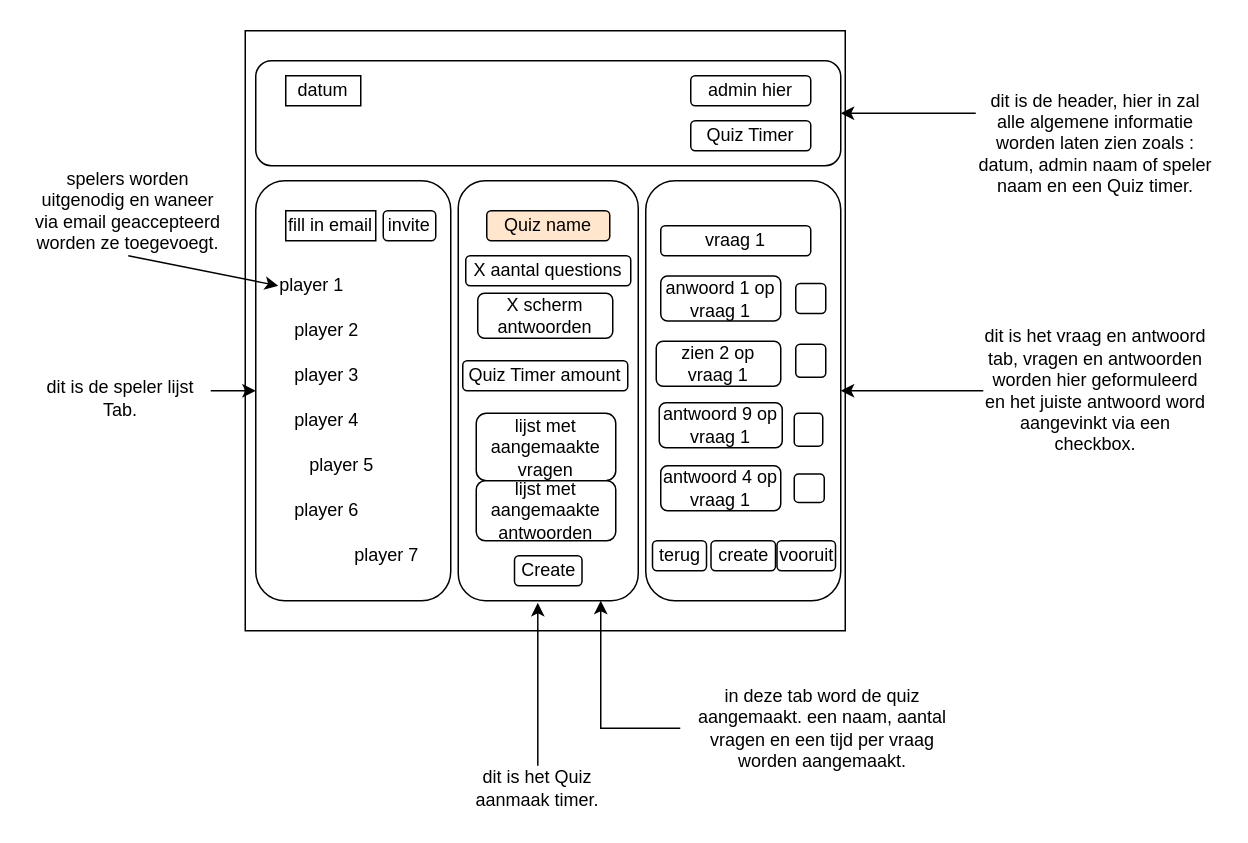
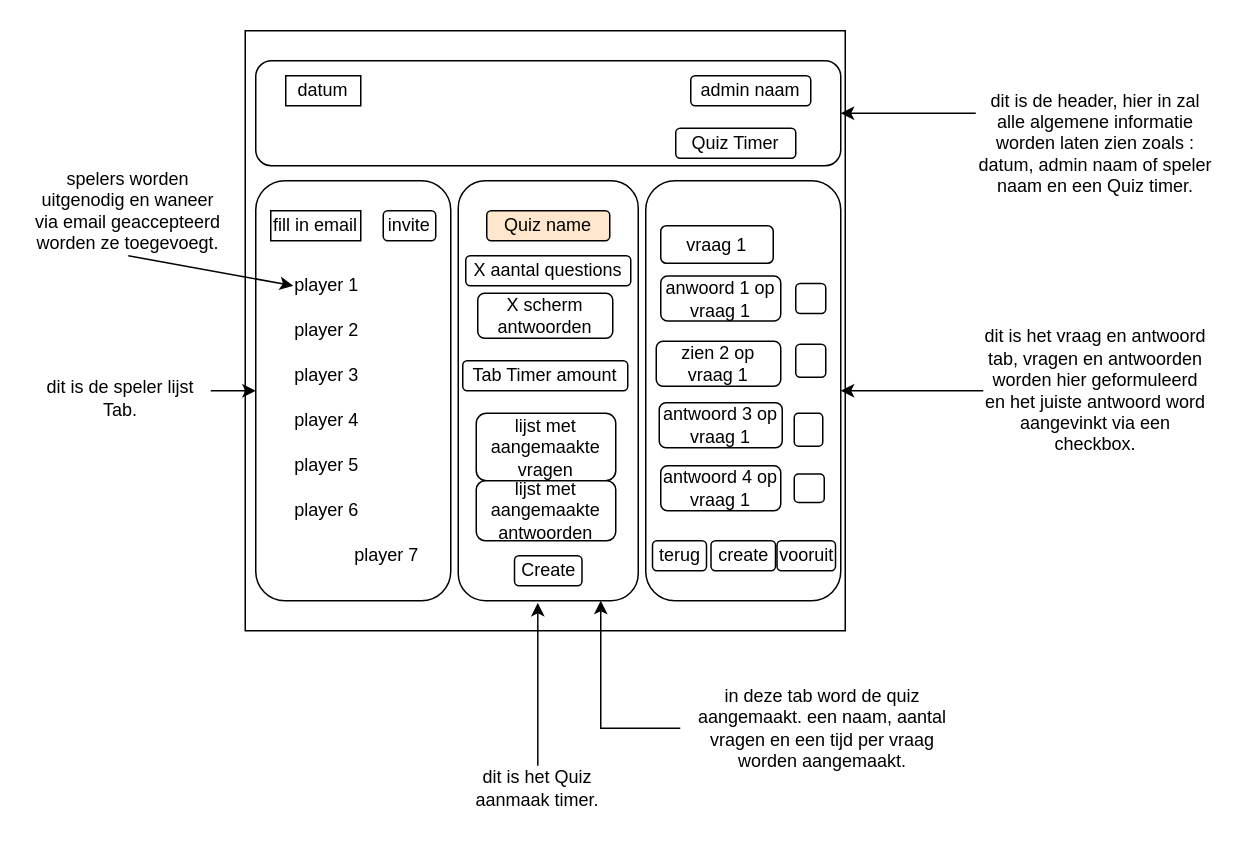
(751, 91) -> (751, 91)
(751, 136) -> (736, 143)
(331, 226) -> (316, 226)
(736, 241) -> (717, 245)
(312, 286) -> (327, 286)
(545, 376) -> (545, 376)
(721, 425) -> (721, 425)
(342, 466) -> (327, 466)
